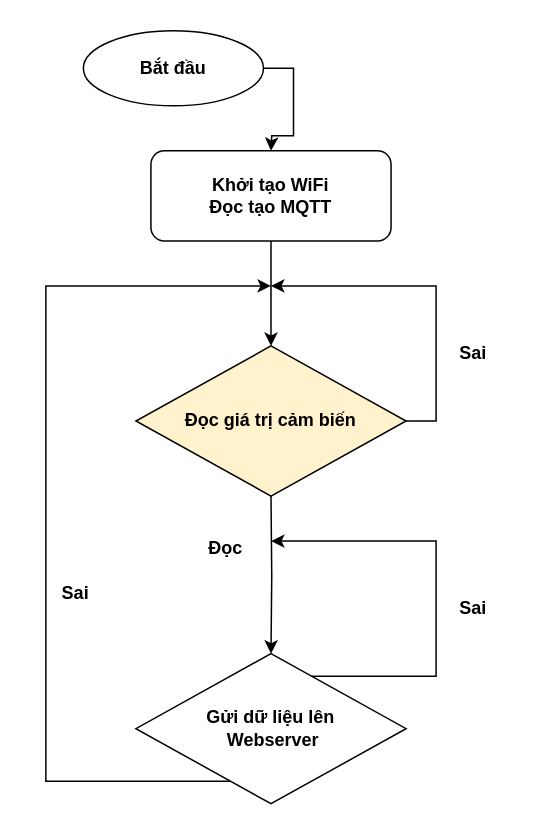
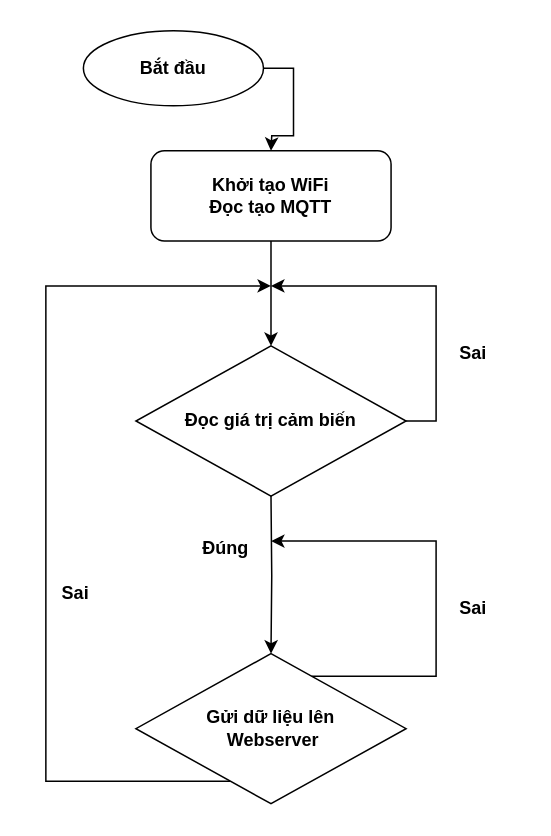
(271, 421) -> (271, 421)
(226, 548) -> (226, 548)
